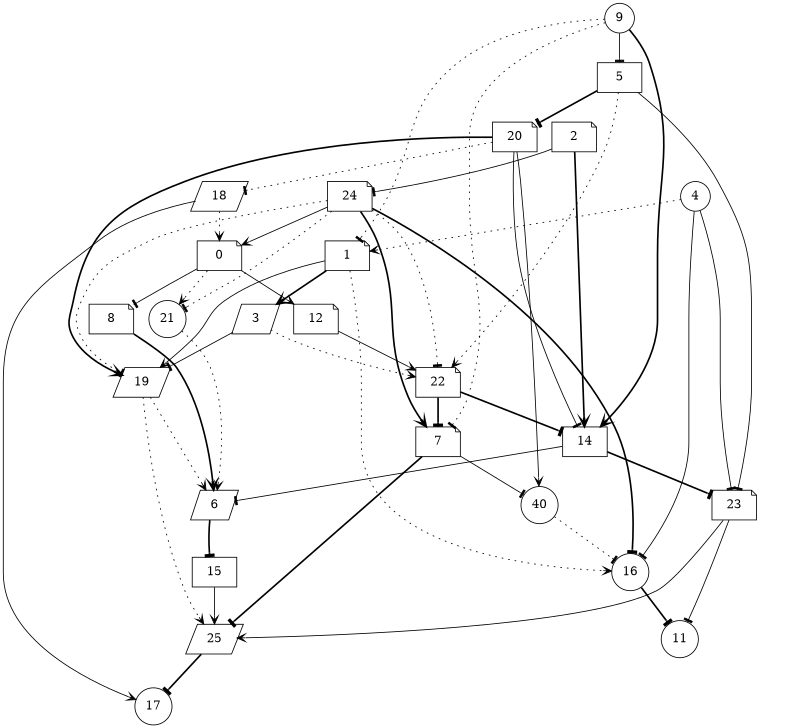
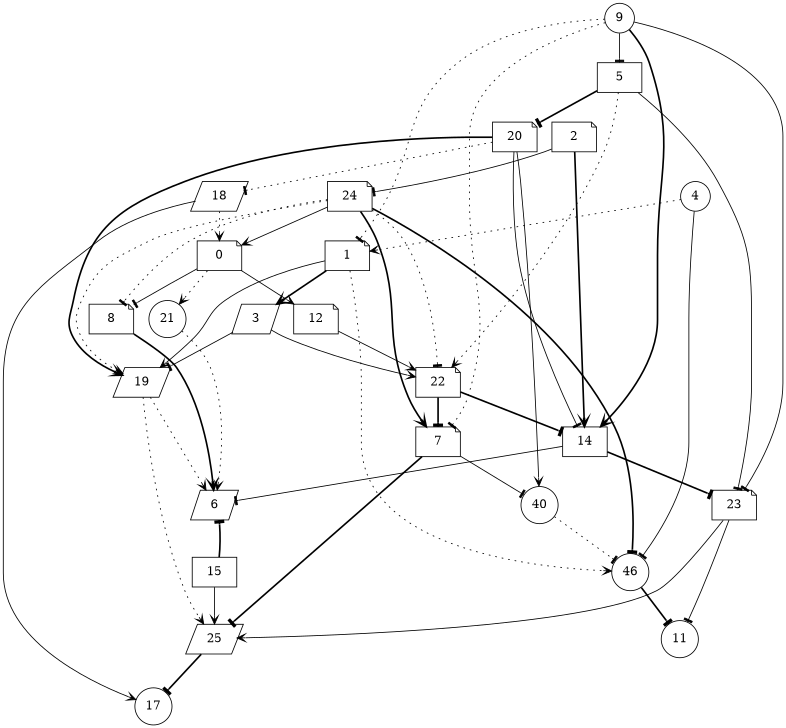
(149, 241) -> (149, 241)
(261, 262) -> (209, 231)
(720, 348) -> (783, 215)
(338, 356) -> (338, 356)
(209, 536) -> (220, 541)
(630, 572) -> (630, 572)
